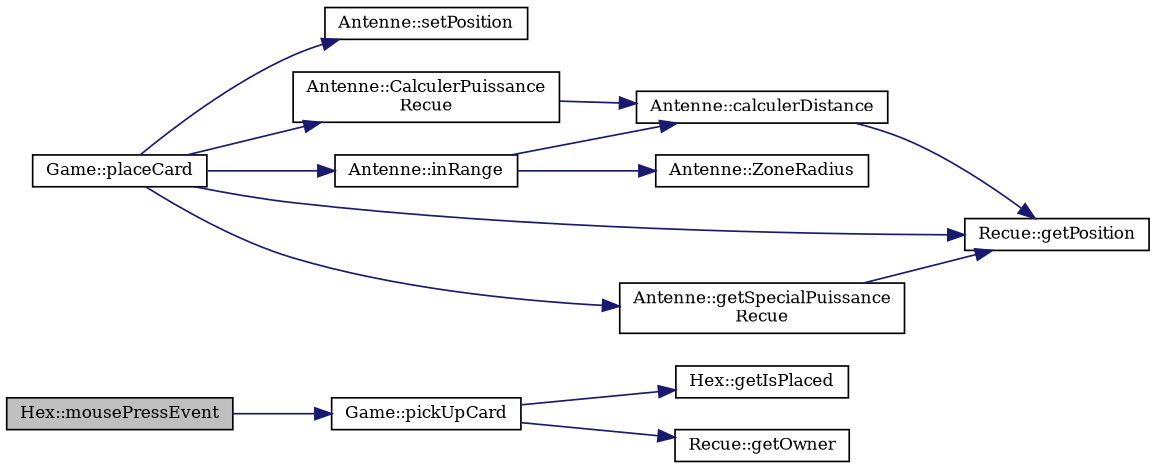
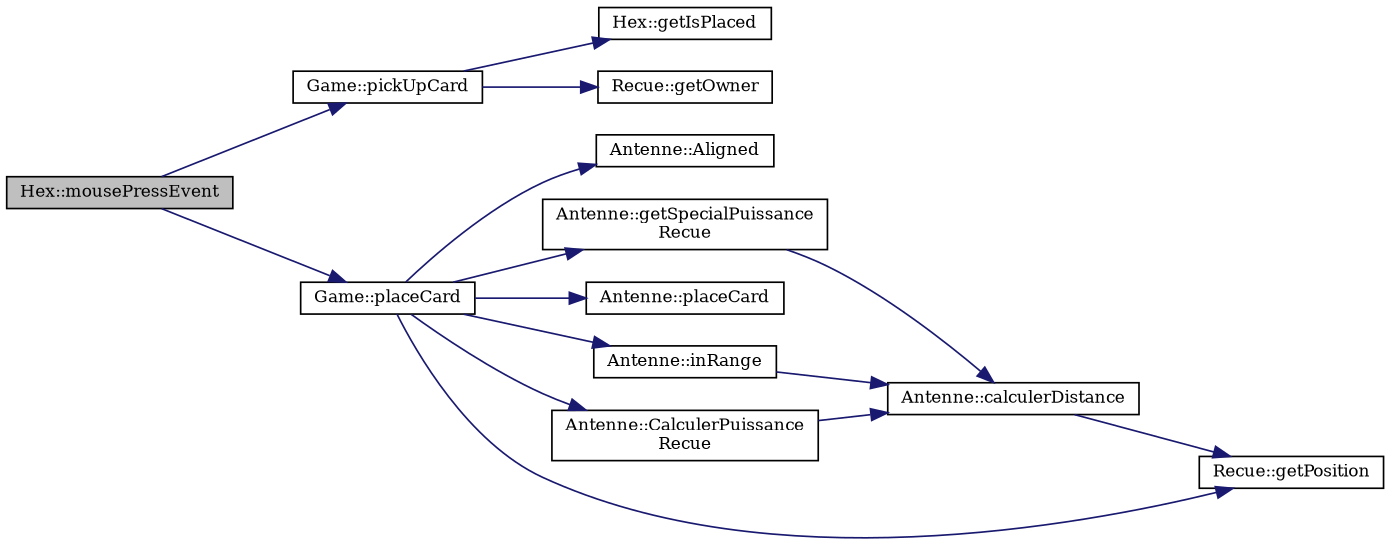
(426, 23) -> (685, 298)
none -> (685, 151)
(762, 171) -> none
none -> (246, 242)
(920, 269) -> (889, 302)
